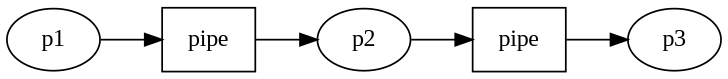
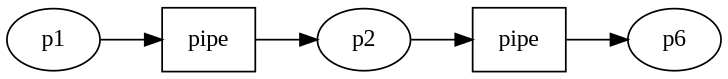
(674, 40) -> (674, 40)
